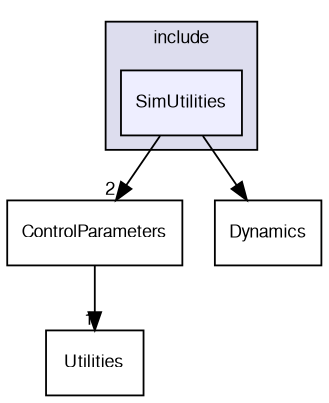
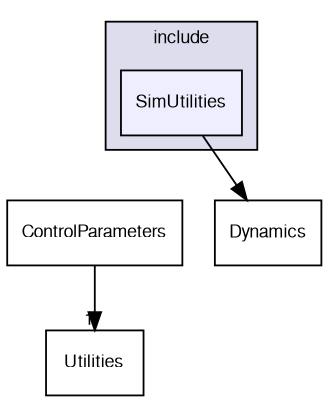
(142, 162) -> none
